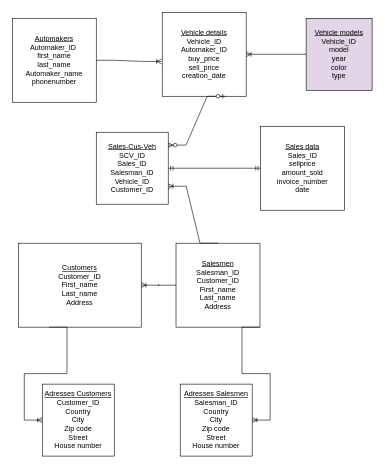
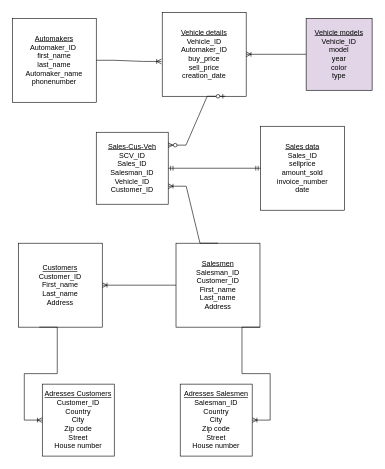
(80, 285) -> (60, 285)
